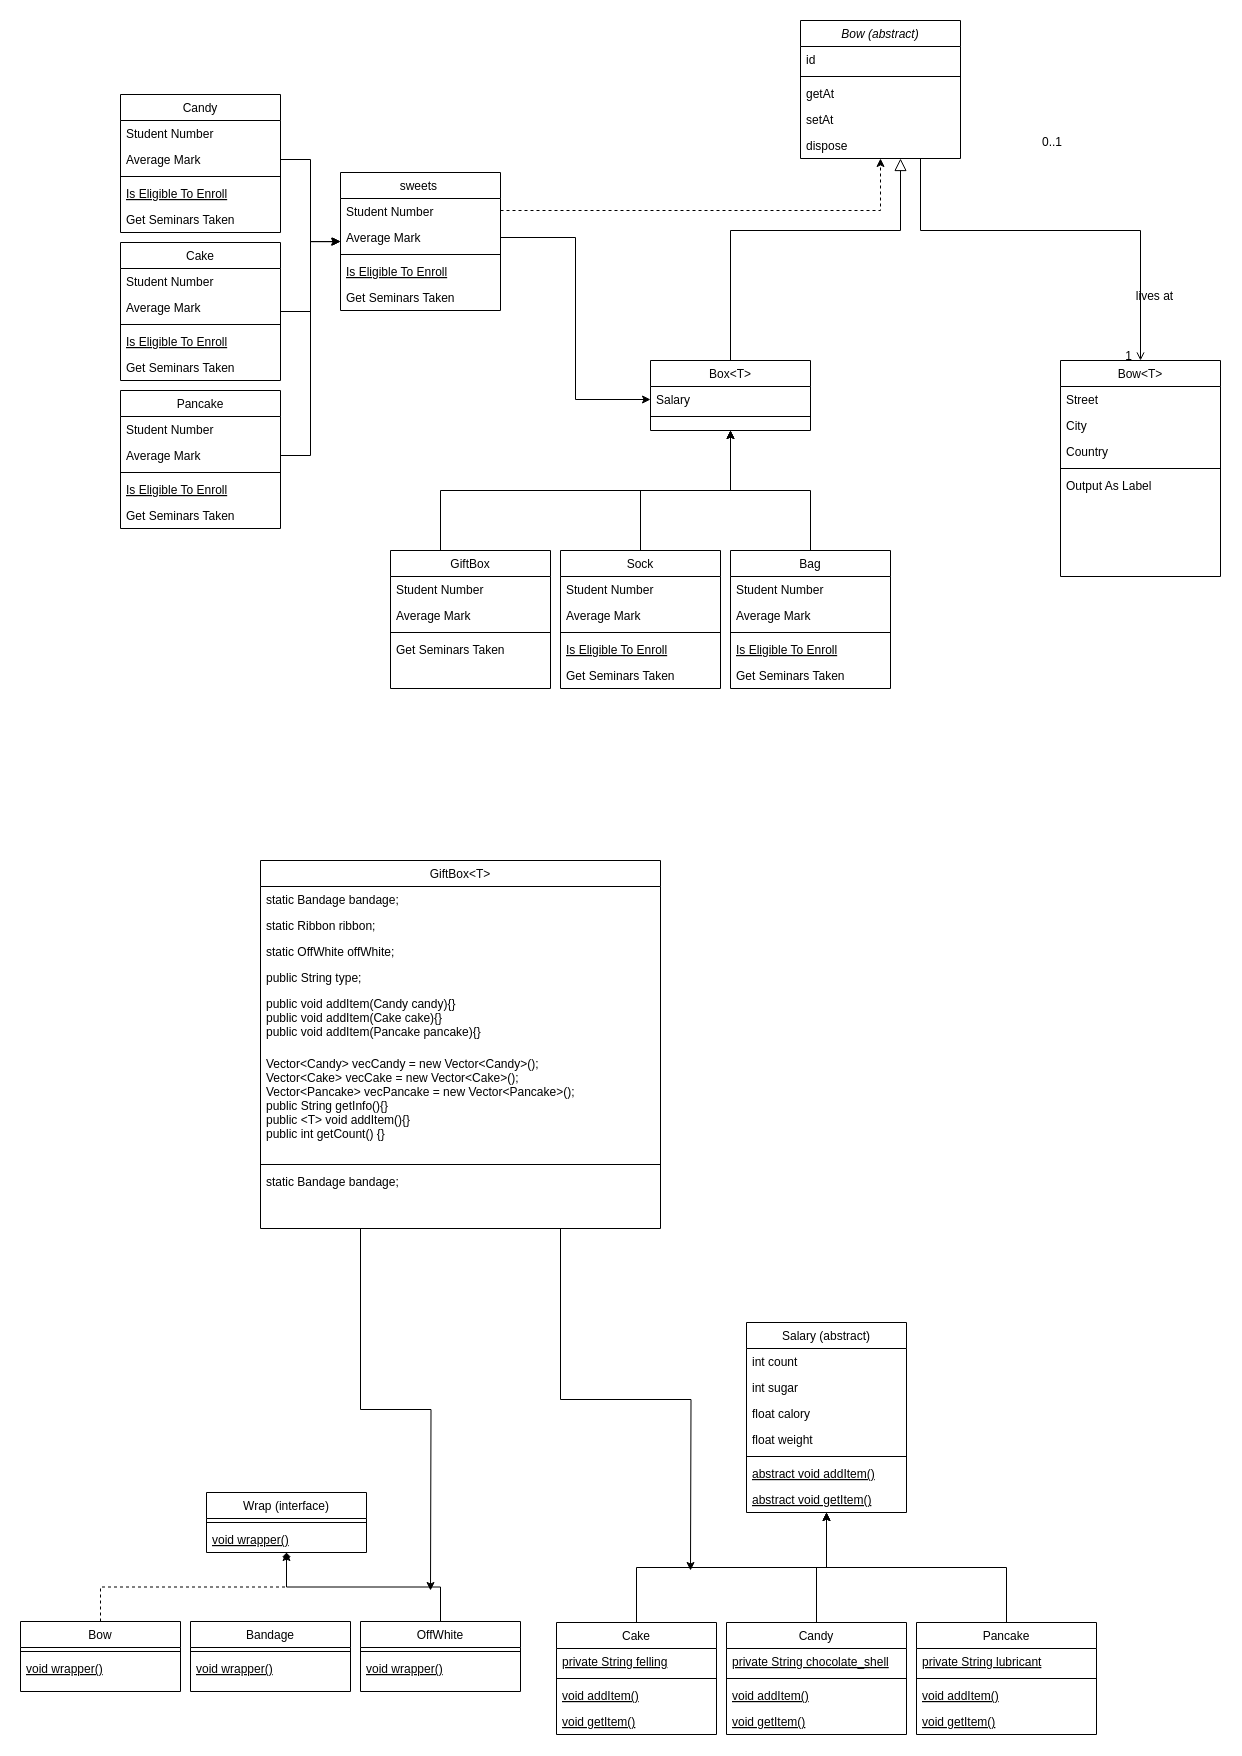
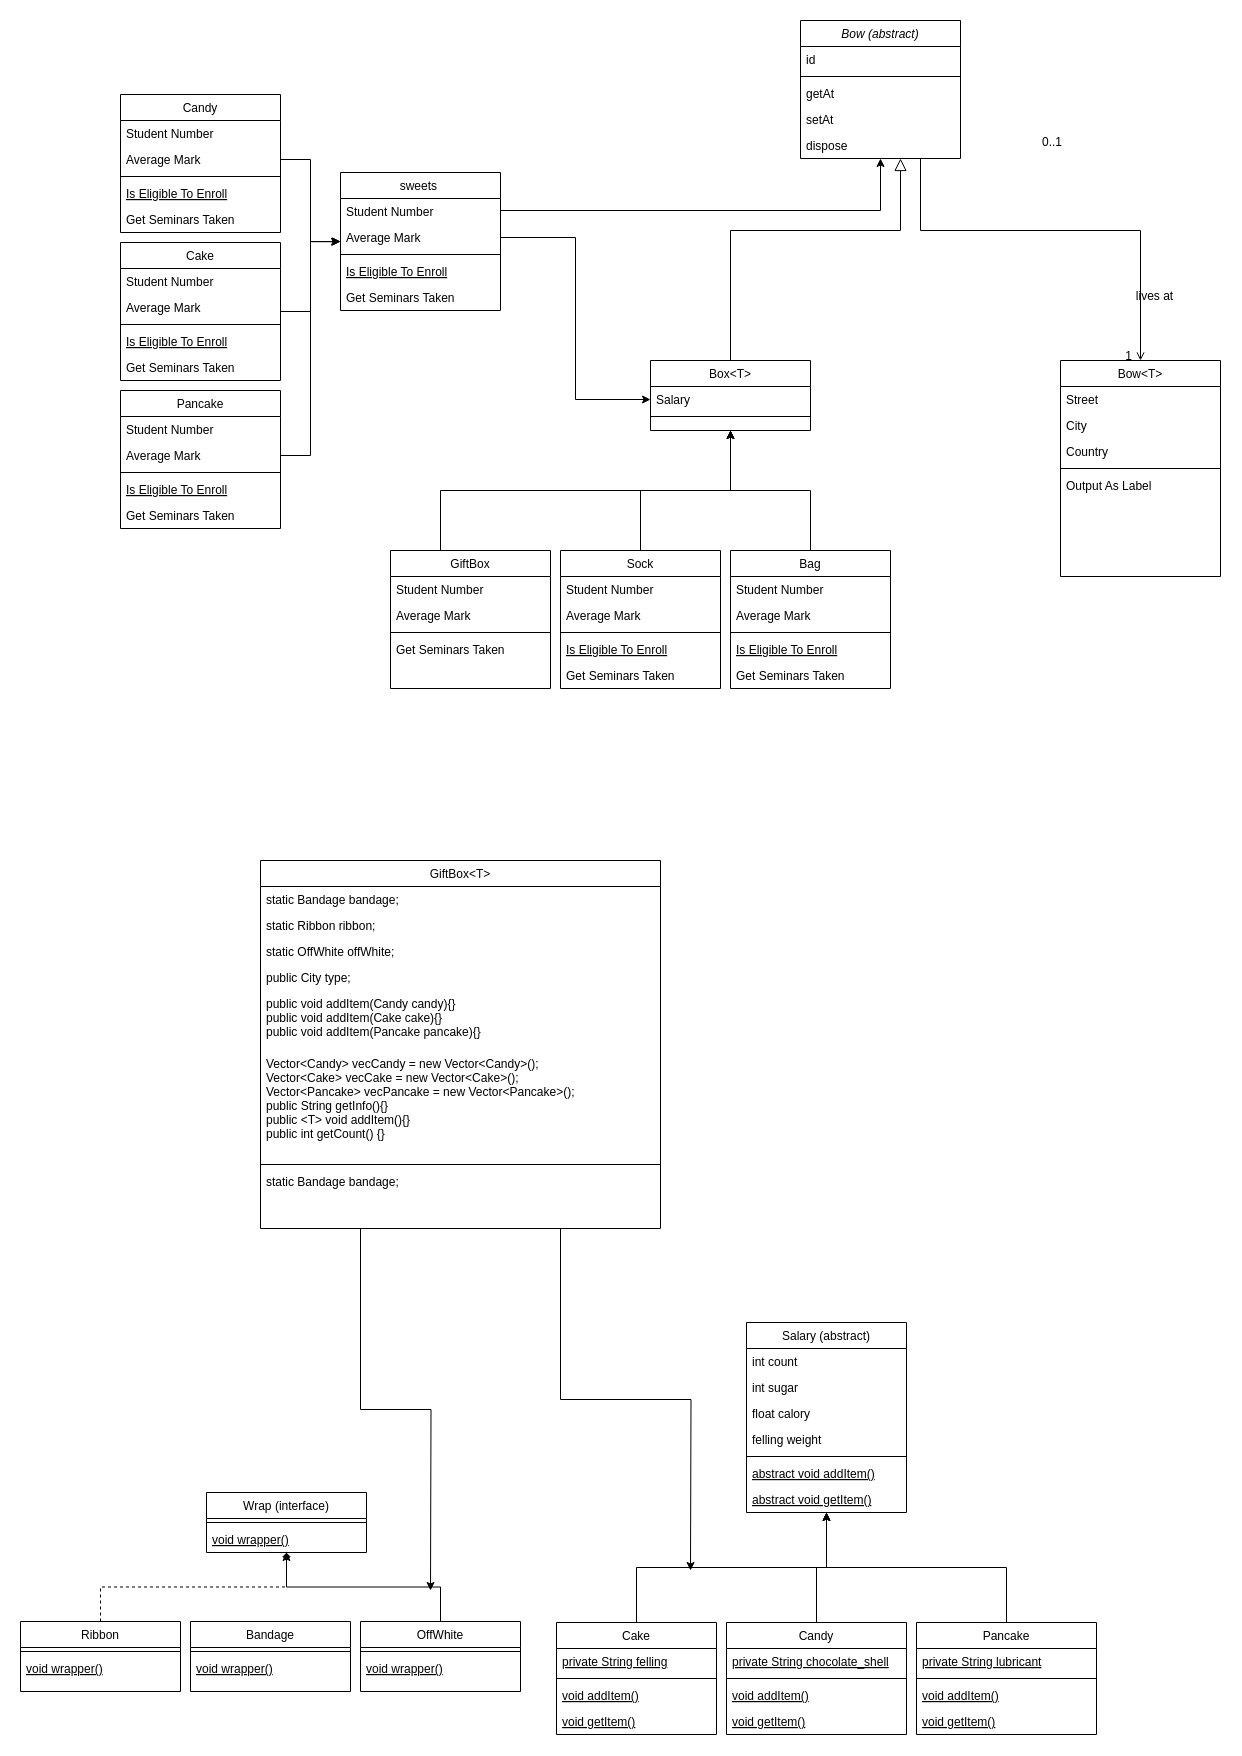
(714, 211) -> (714, 211)
(320, 978) -> (314, 978)
(788, 1440) -> (791, 1440)
(100, 1635) -> (100, 1635)
